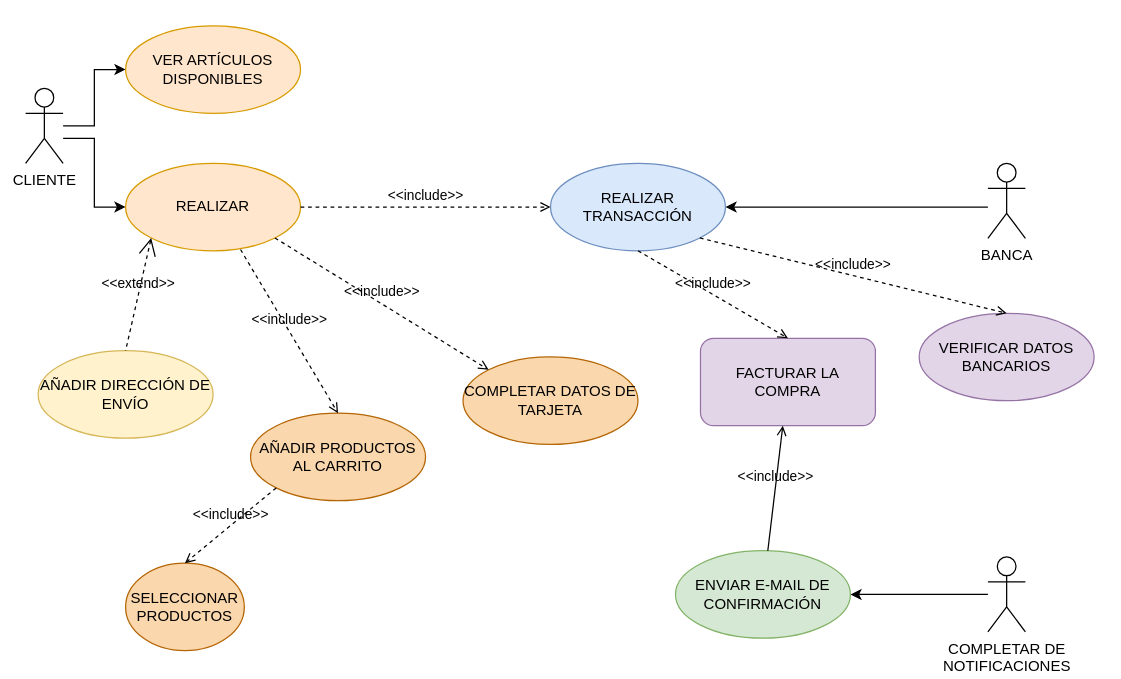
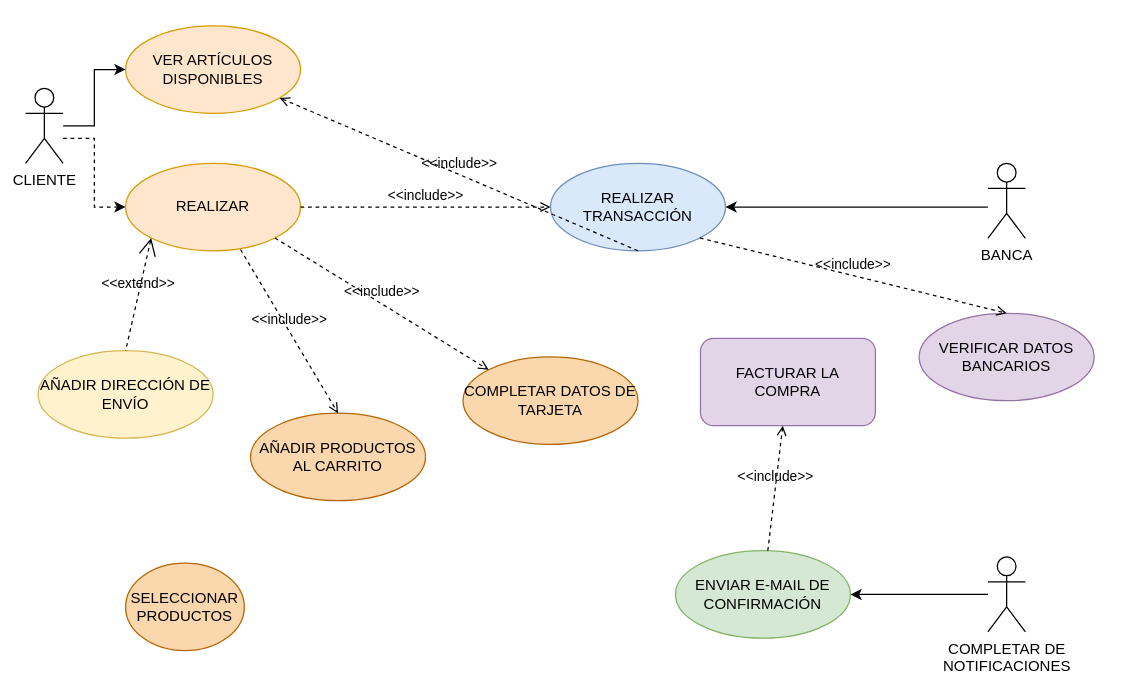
(94, 167) -> (94, 167)
(712, 294) -> (406, 152)
(775, 489) -> (775, 489)
(232, 524) -> none
